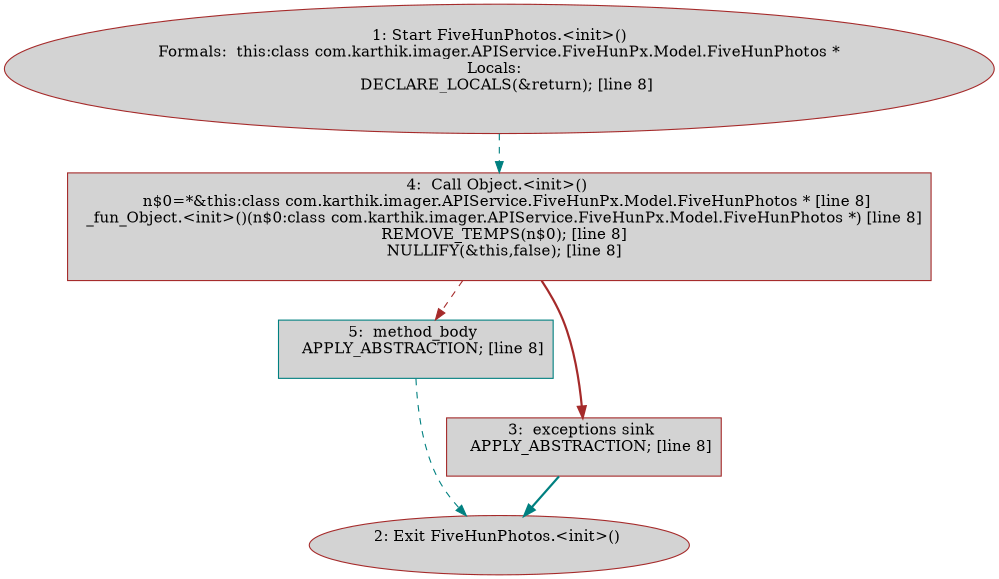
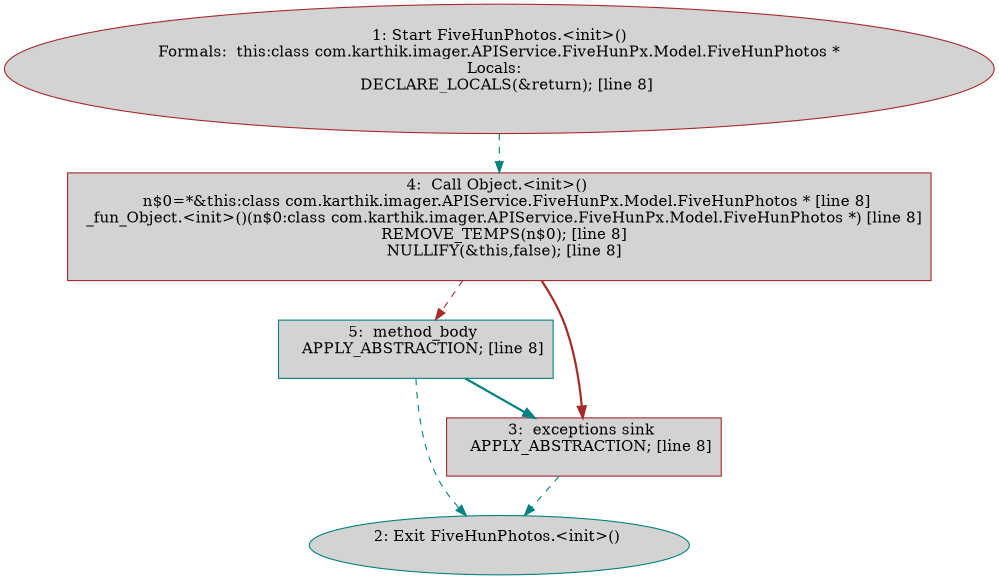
none -> (495, 395)
(545, 492) -> (545, 492)
(499, 545) -> (499, 545)
